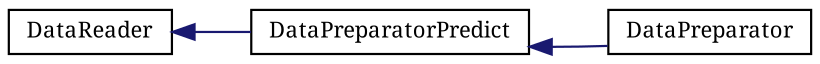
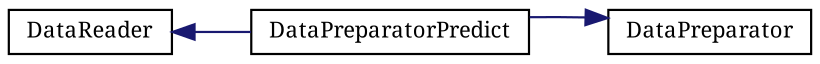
(580, 47) -> (557, 17)
